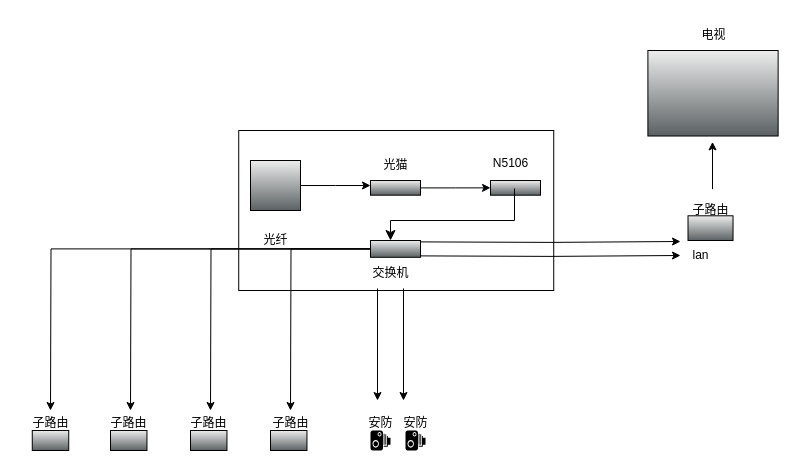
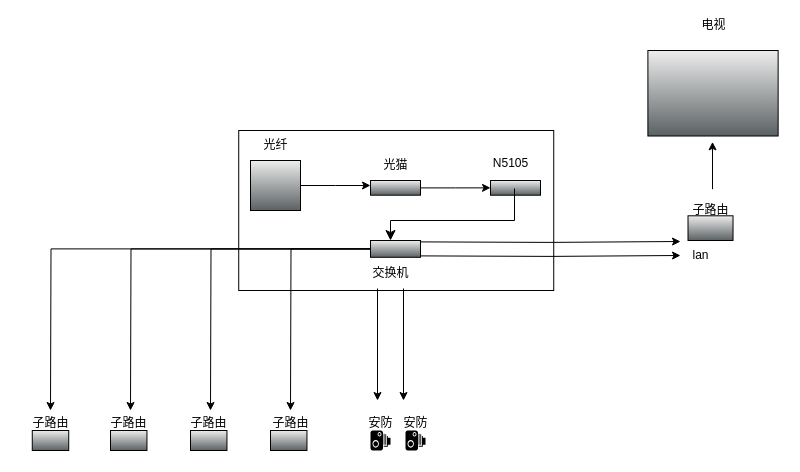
(713, 36) -> (713, 26)
(511, 164) -> (511, 164)
(276, 241) -> (276, 146)
